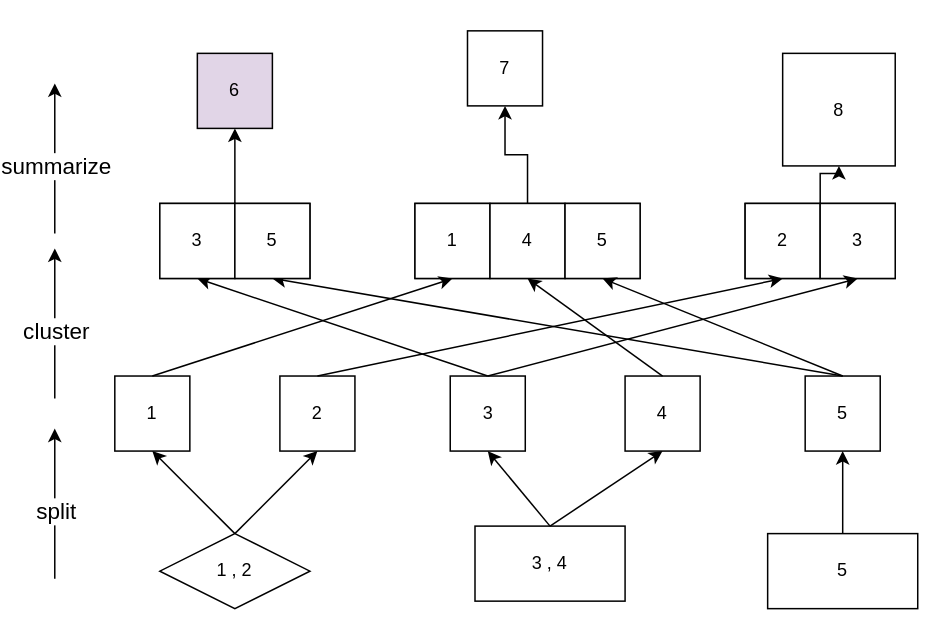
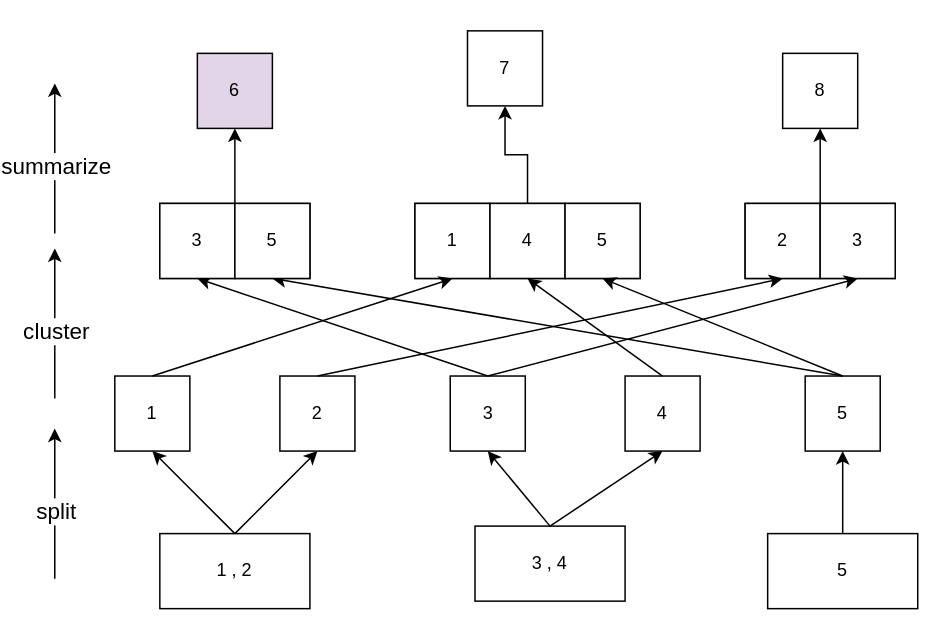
(839, 110) -> (820, 91)
(235, 571) -> (235, 571)
